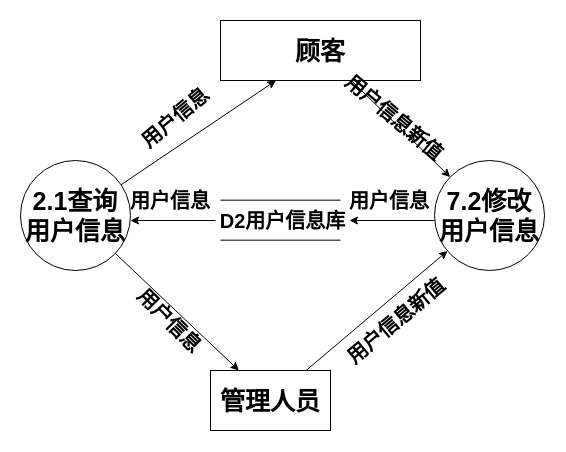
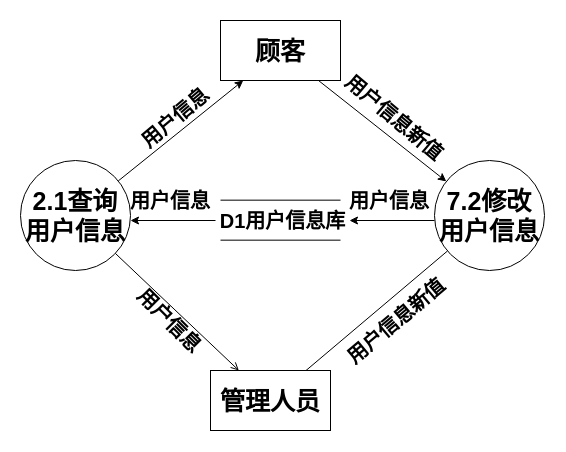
(321, 51) -> (281, 51)
(283, 221) -> (283, 221)
(441, 256) -> (444, 254)
(233, 365) -> (234, 366)
